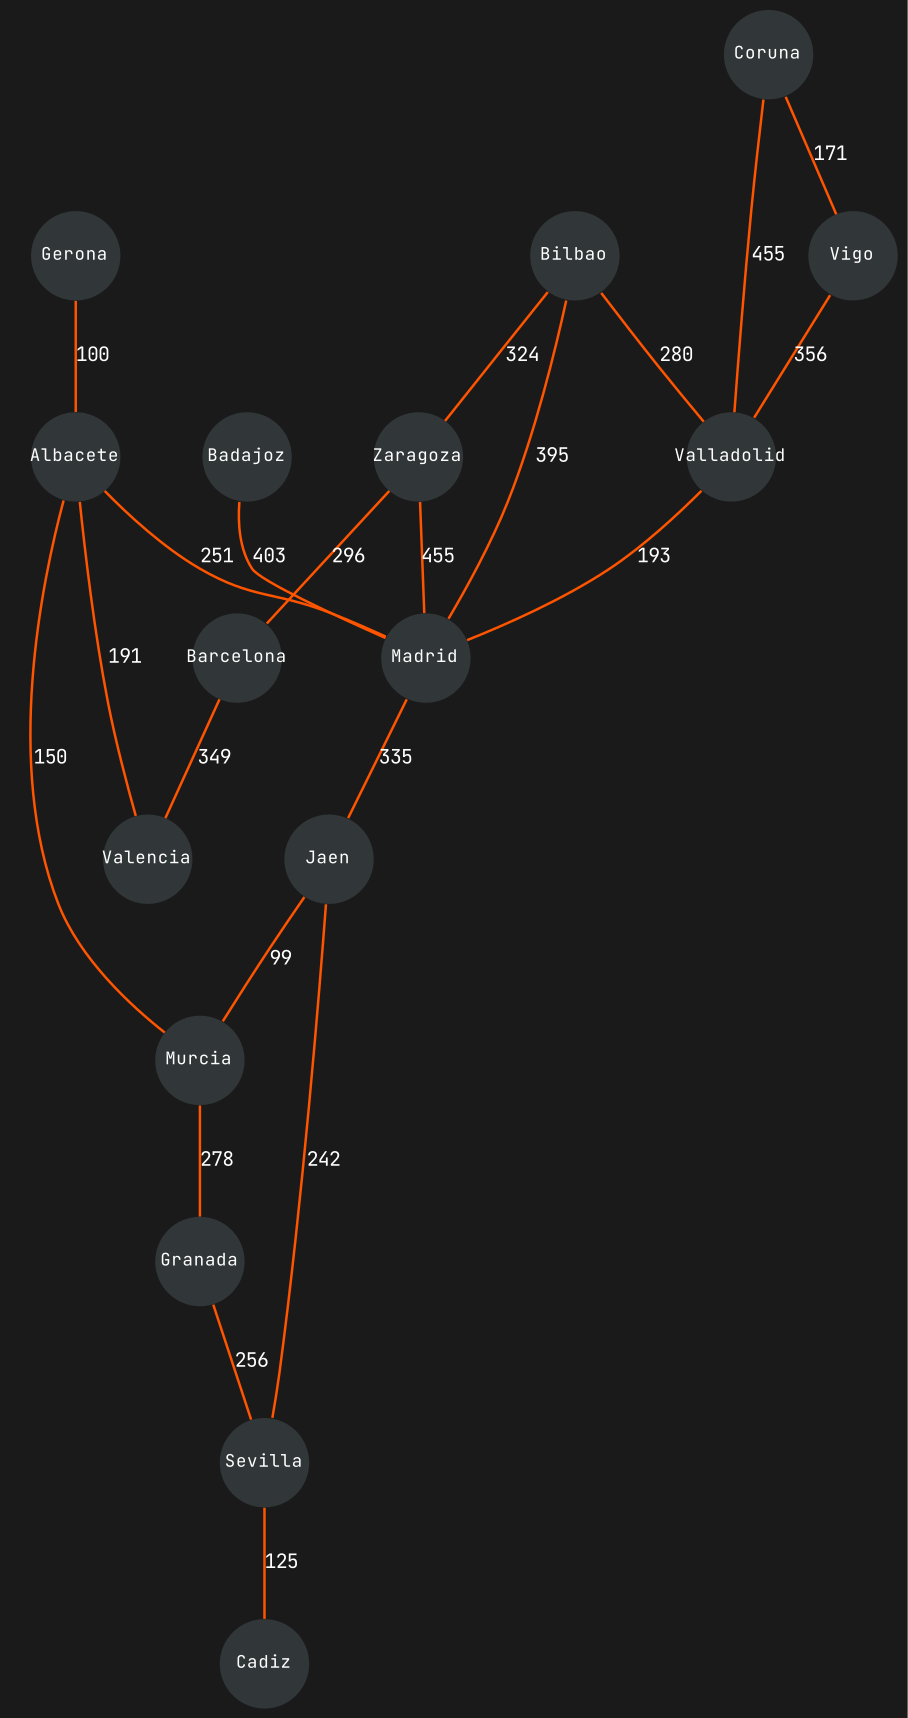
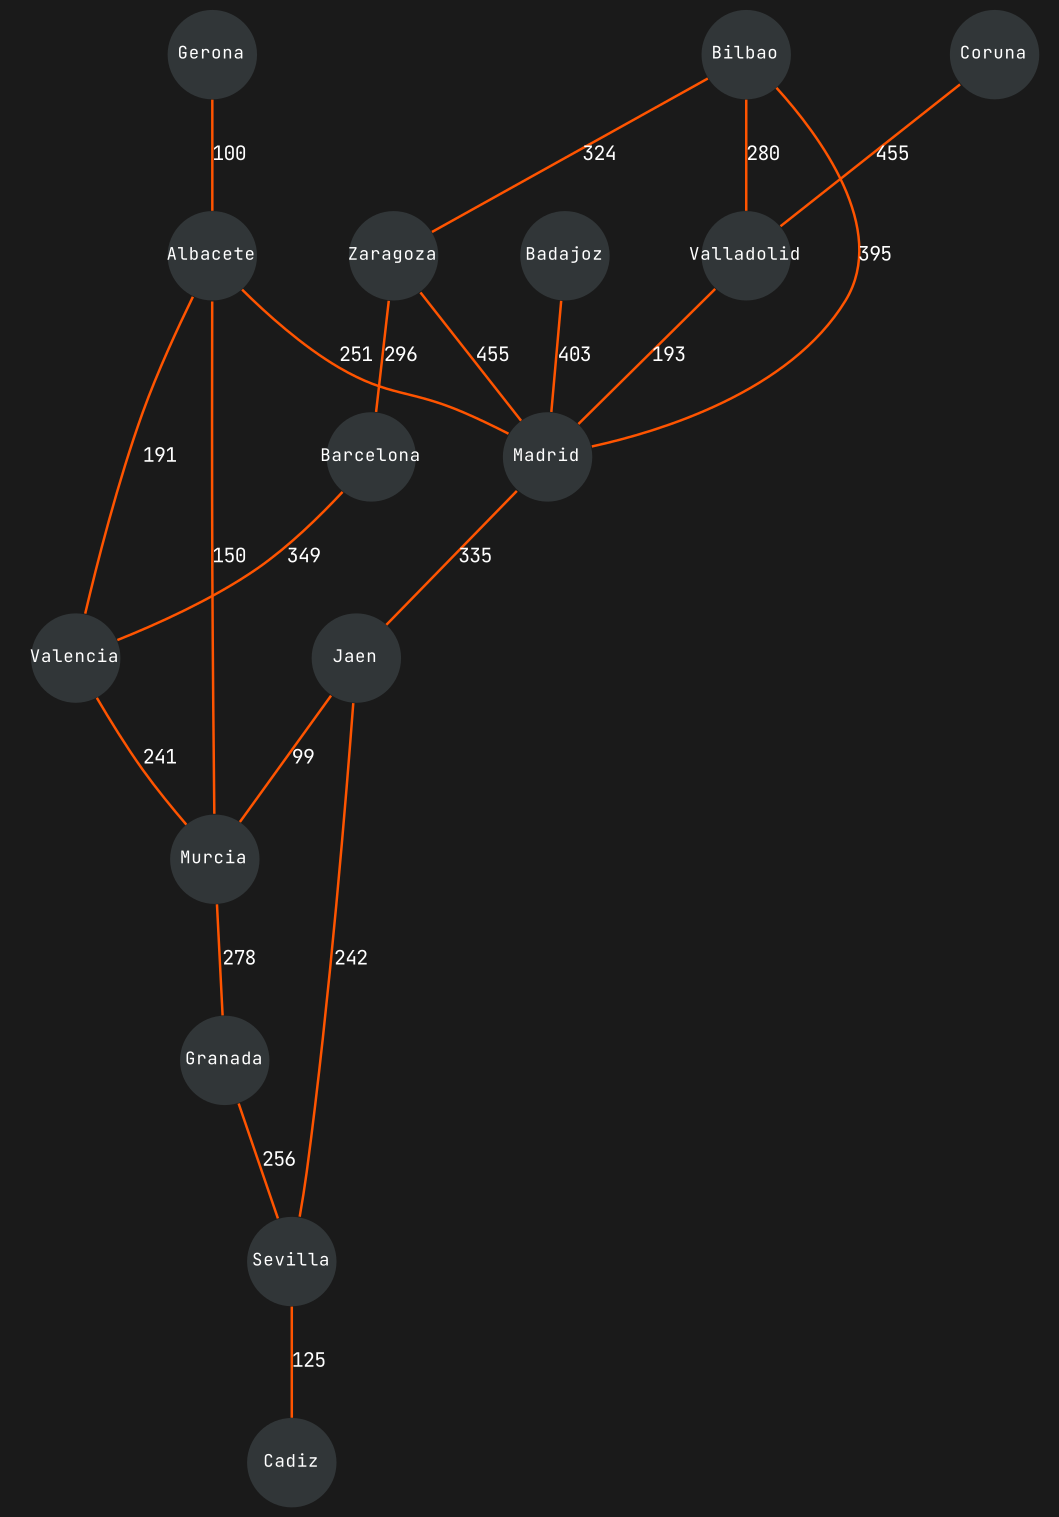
(853, 256) -> none
none -> (138, 763)
